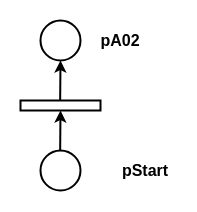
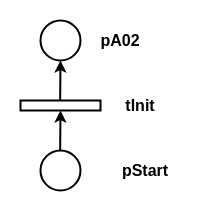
none -> (141, 106)
